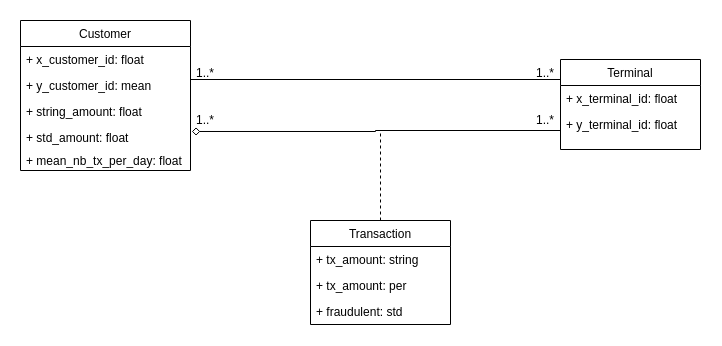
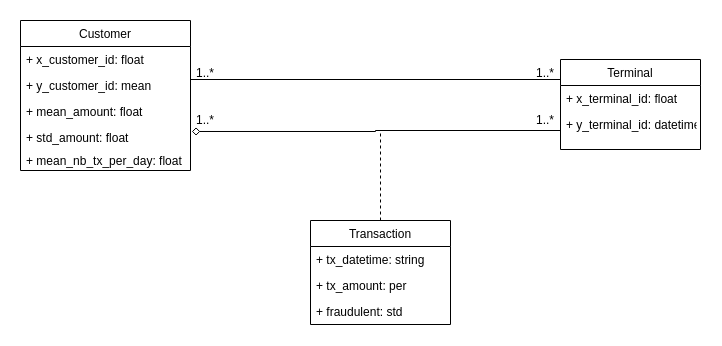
(92, 112) -> (87, 112)
(629, 125) -> (639, 125)
(374, 260) -> (379, 260)
